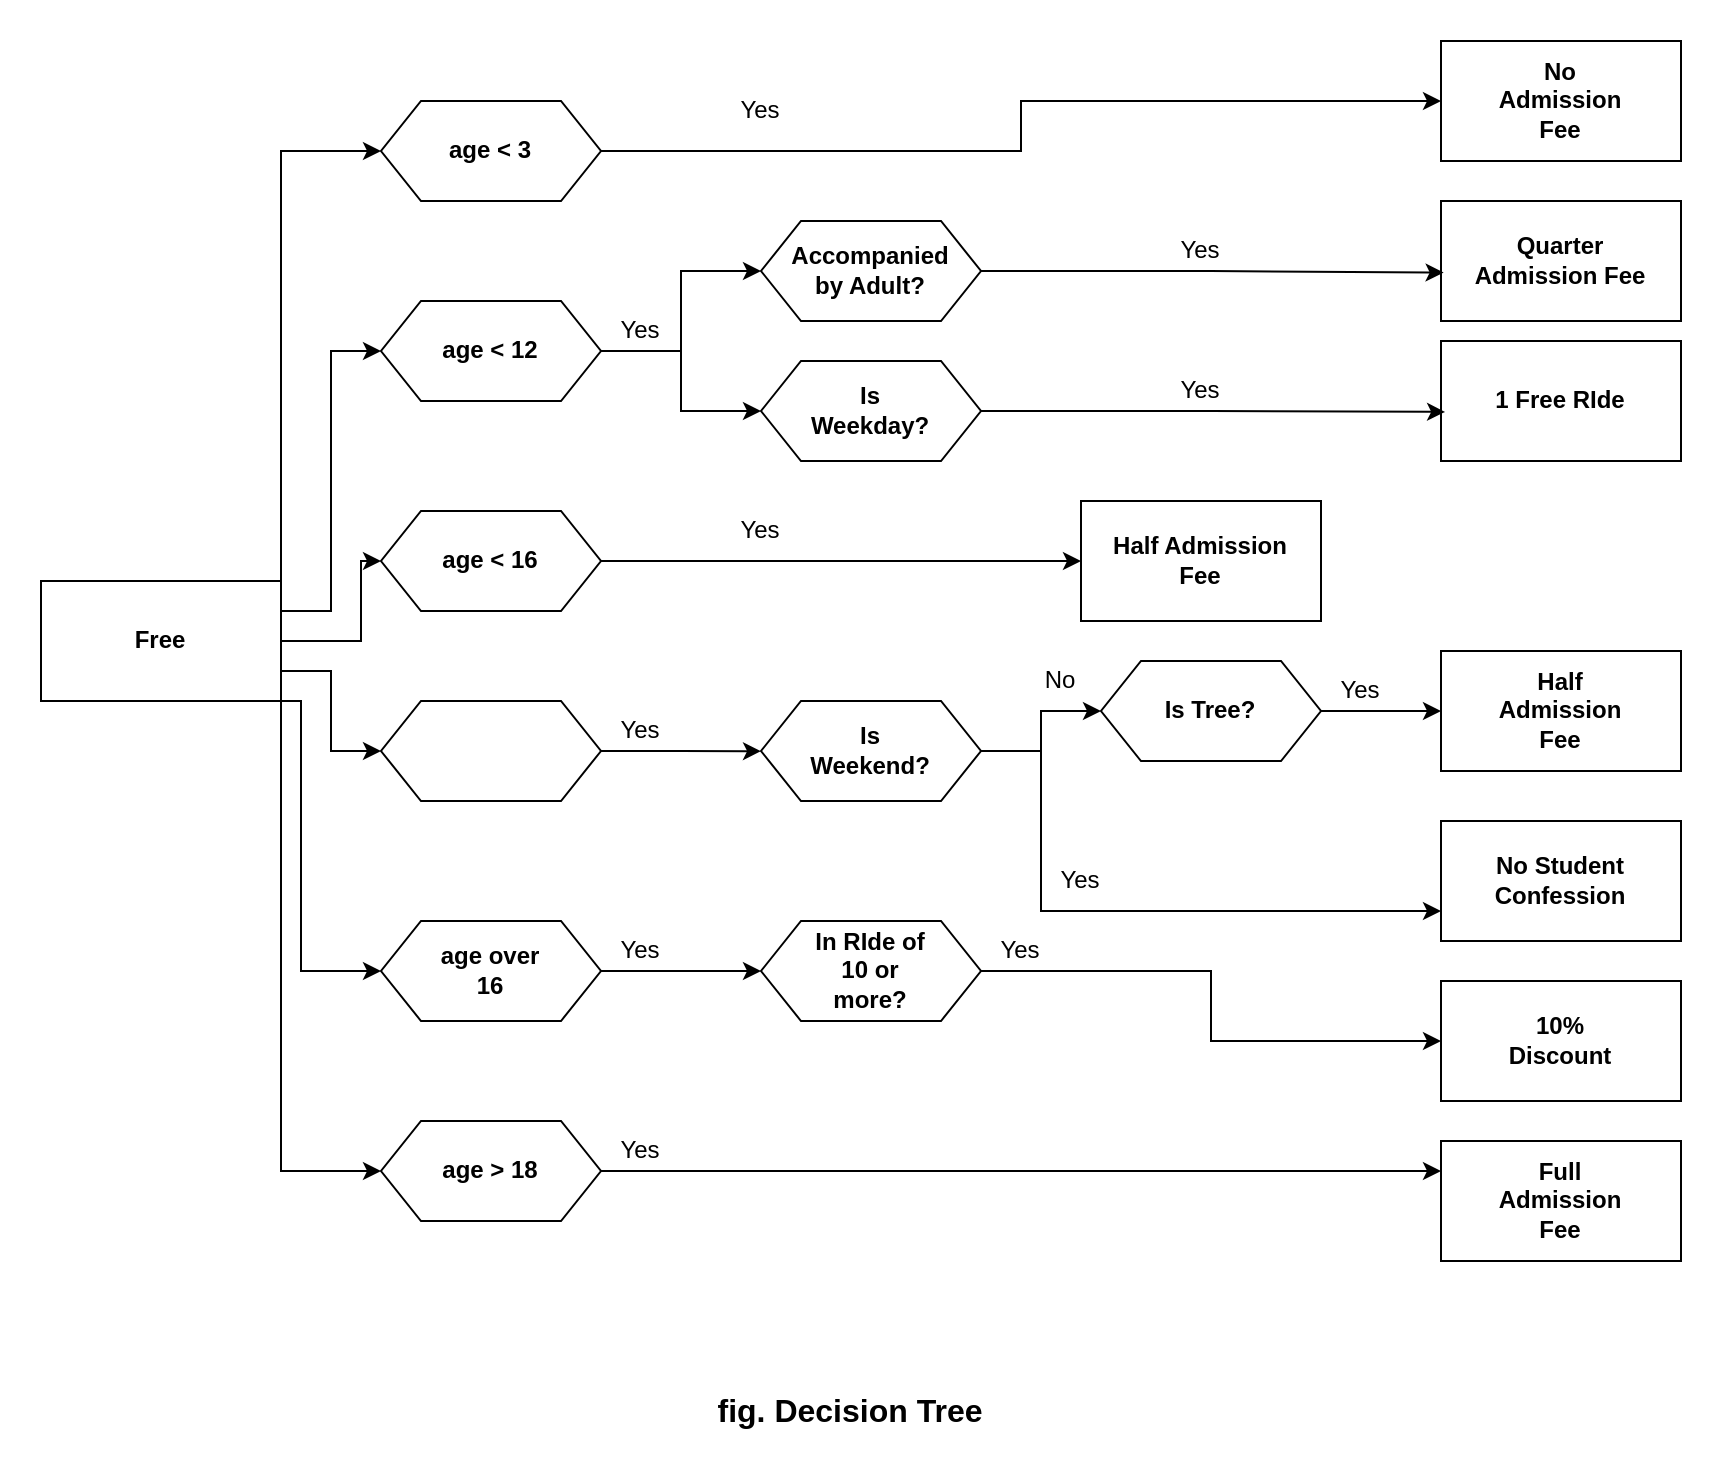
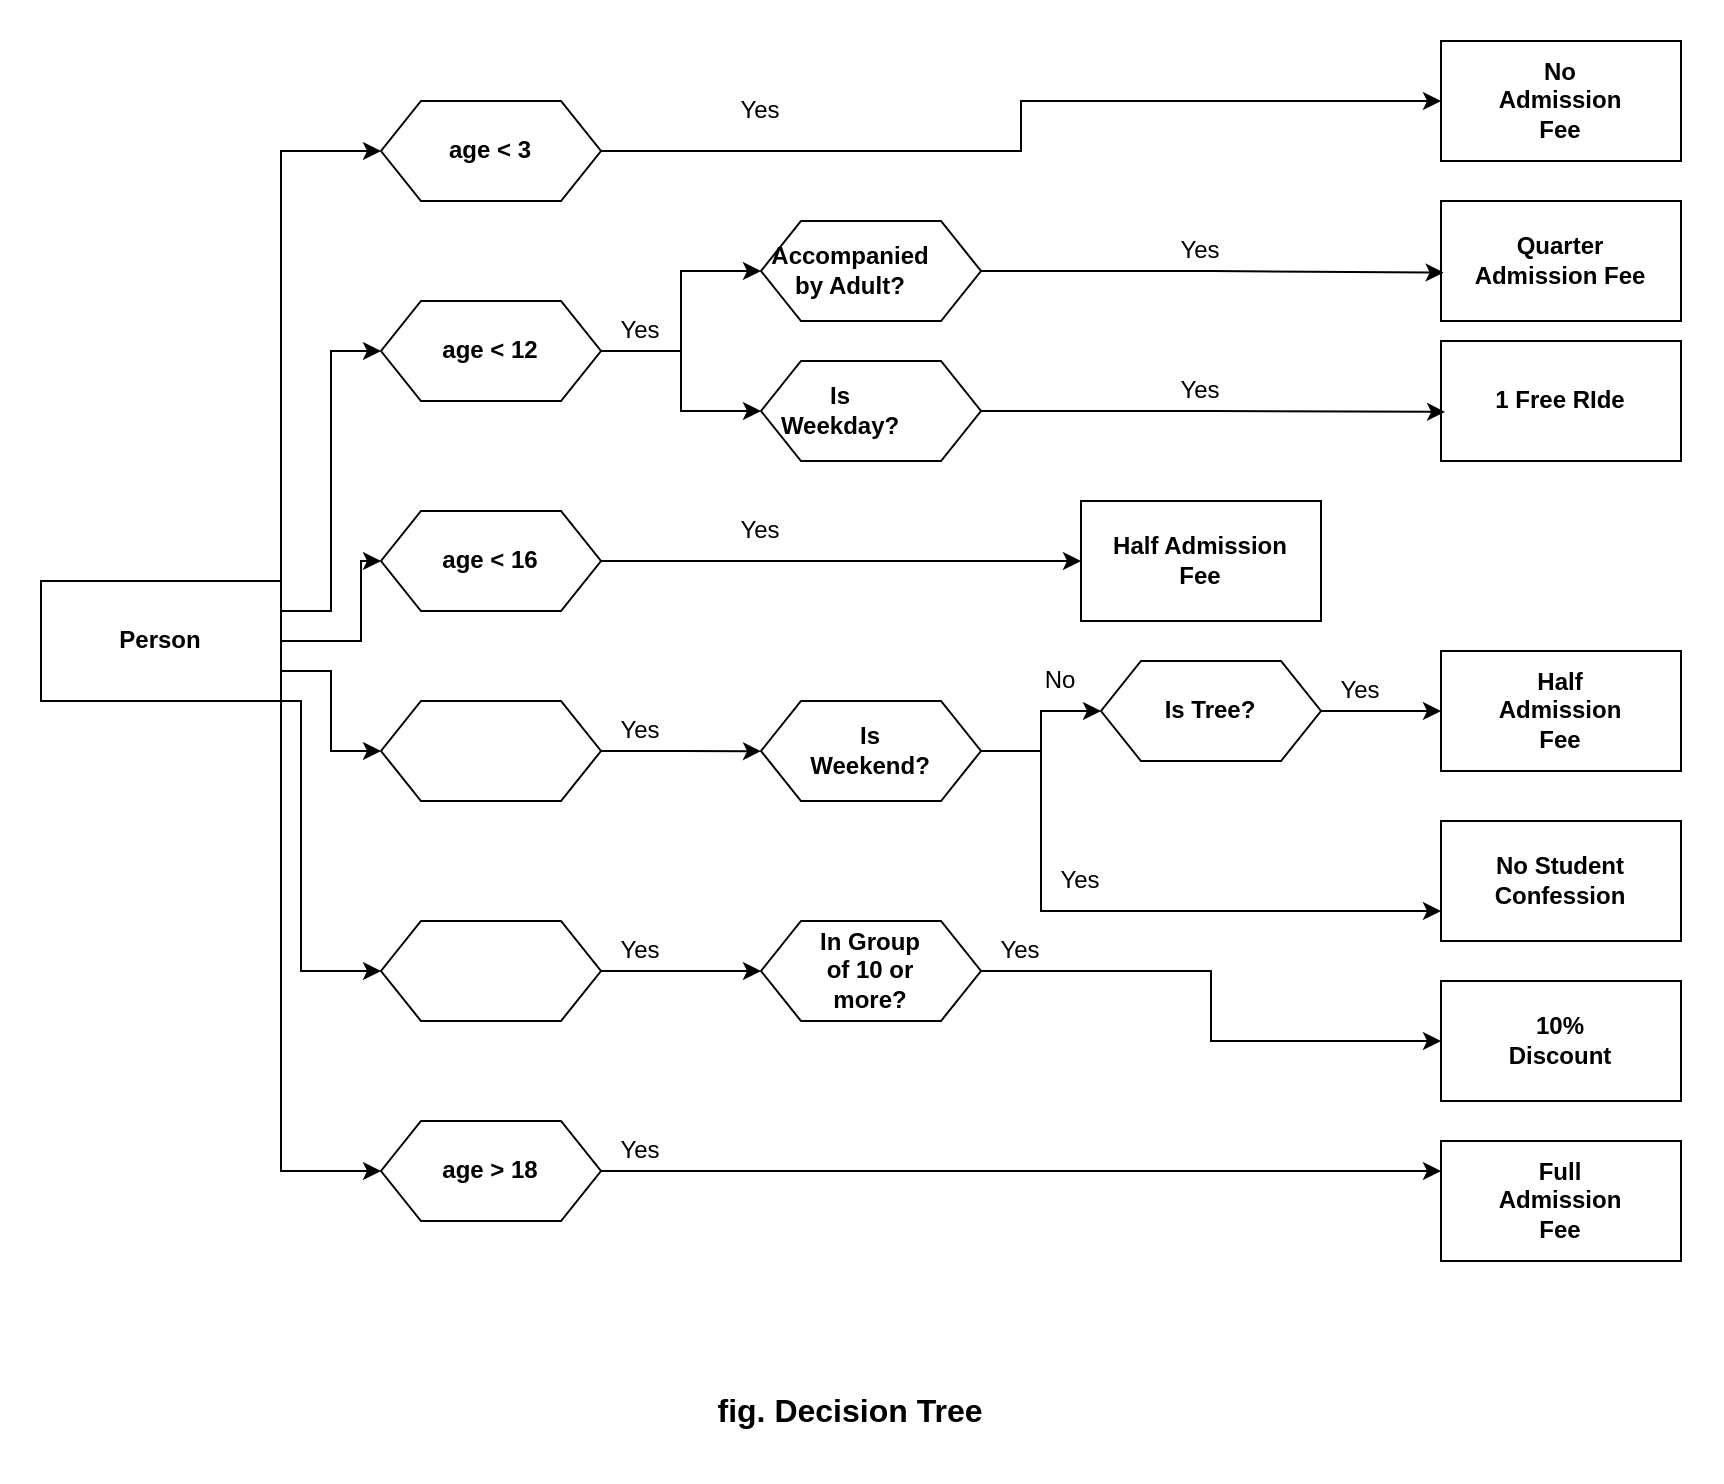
(871, 271) -> (851, 271)
(871, 411) -> (841, 411)
(161, 641) -> (161, 641)
(491, 971) -> none
(871, 971) -> (871, 971)
